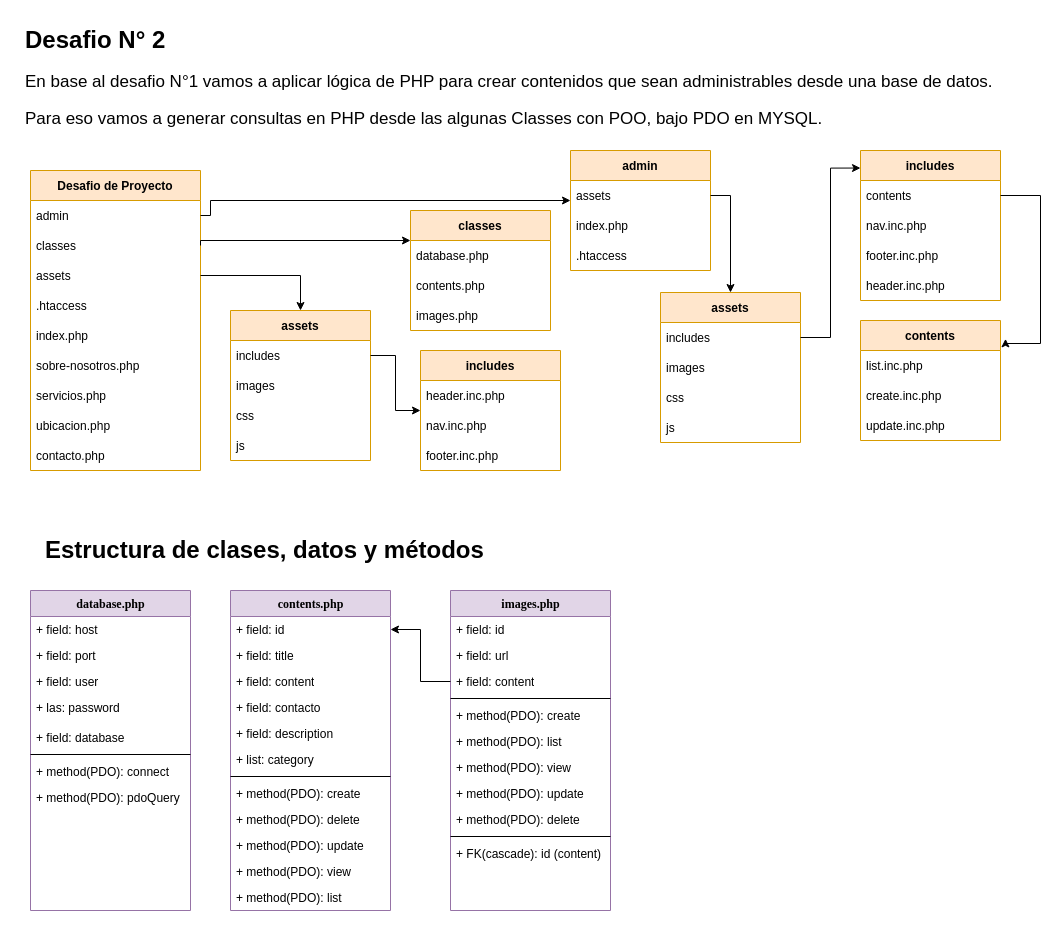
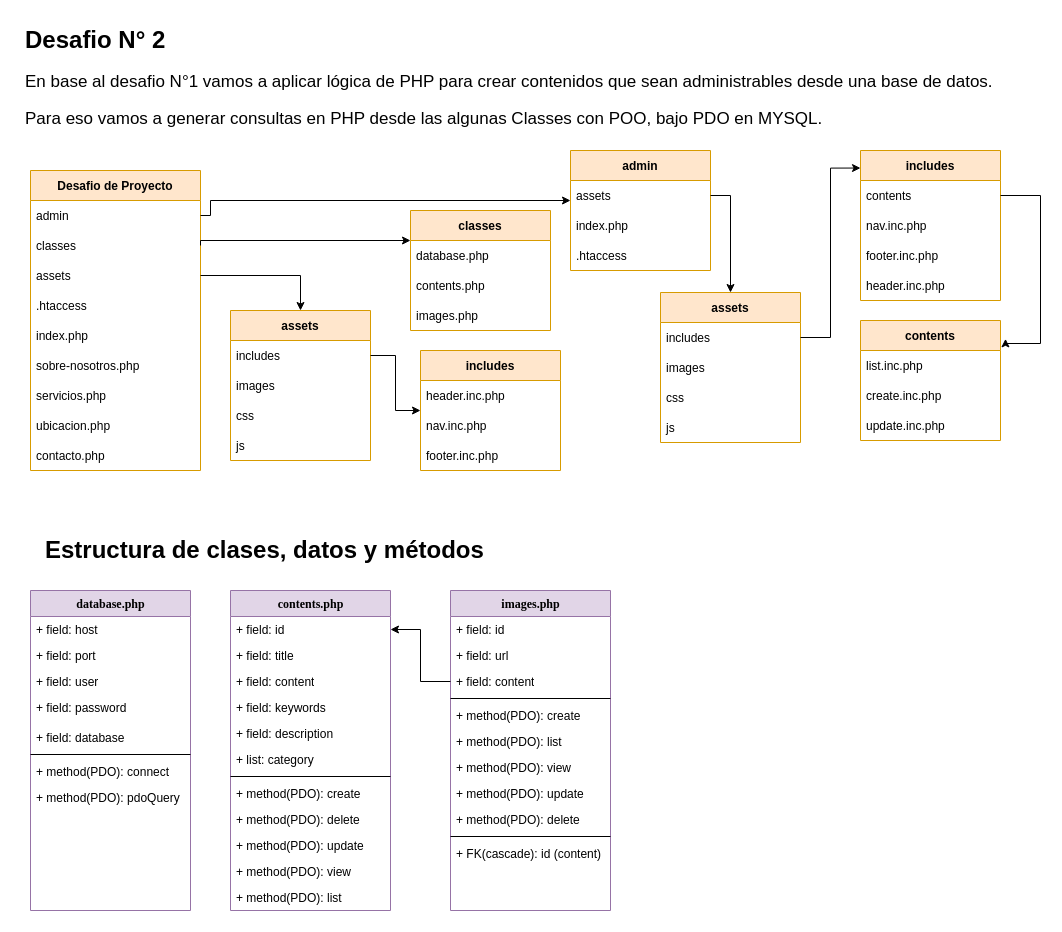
(81, 709) -> (86, 709)
(286, 709) -> (286, 709)
